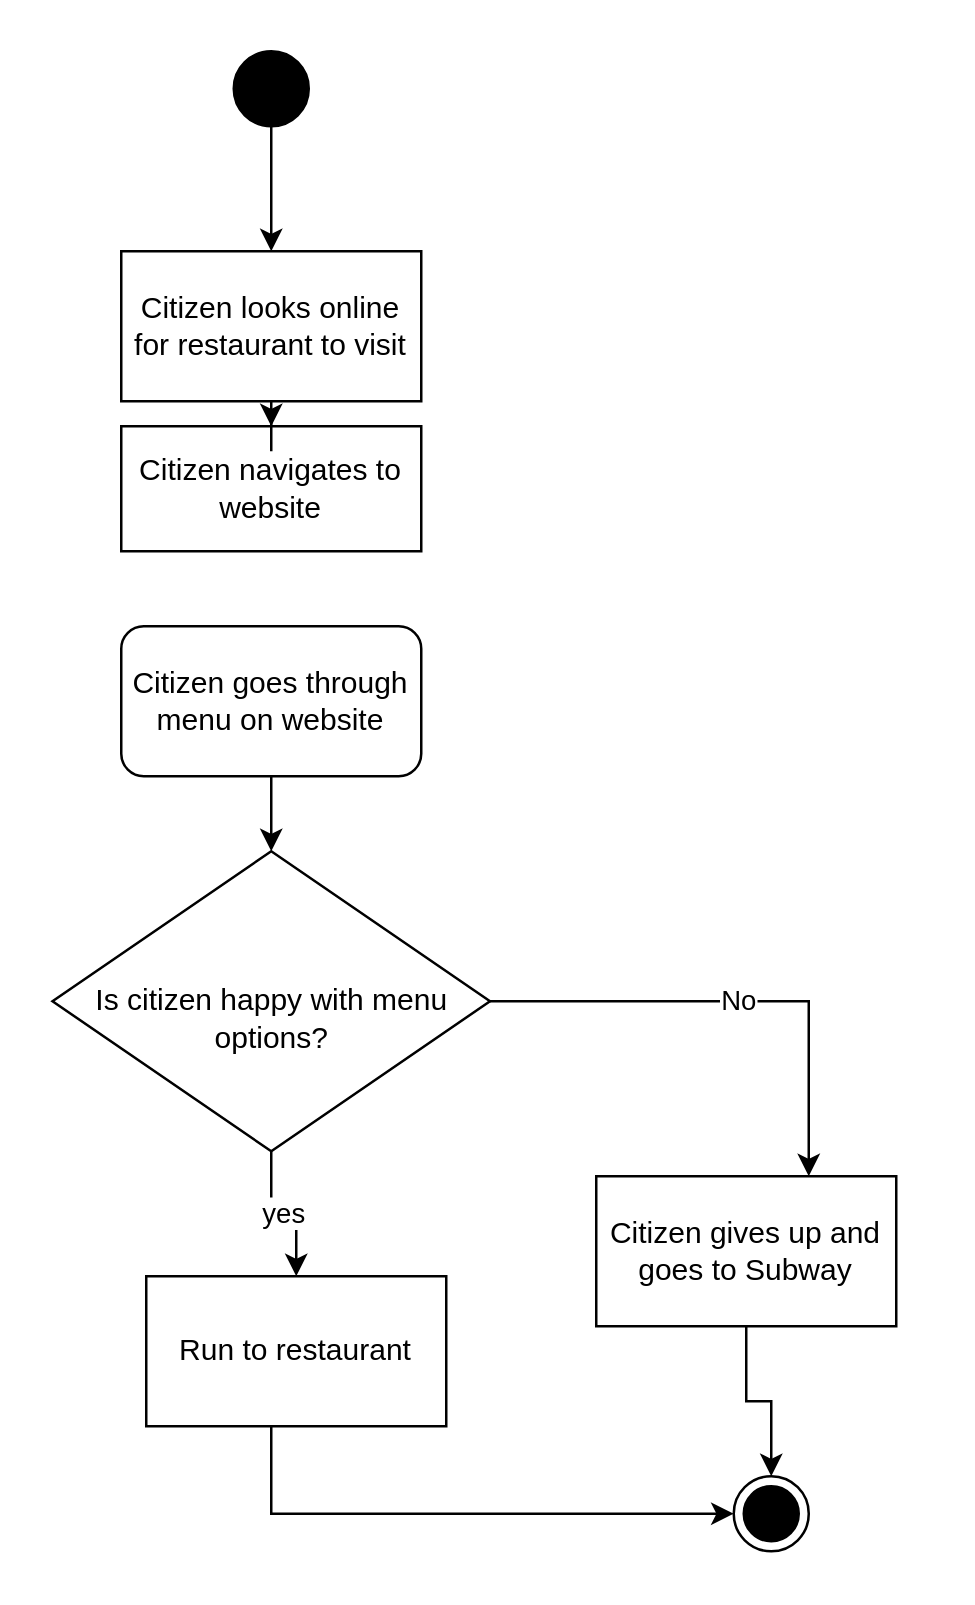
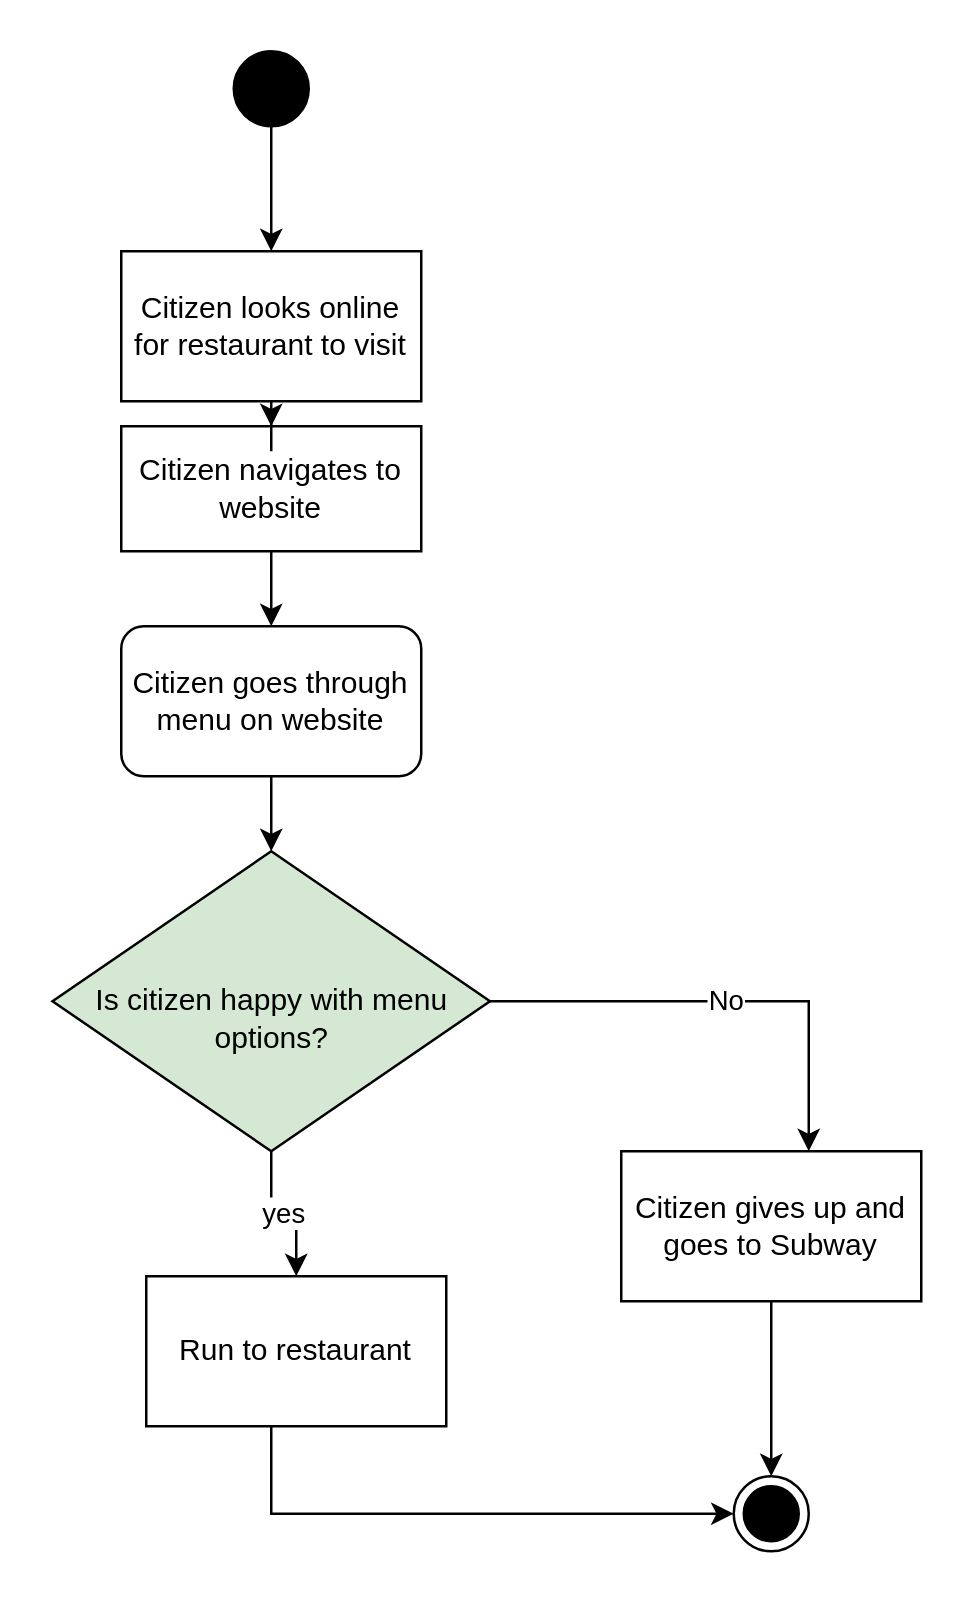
none -> (271, 597)
(271, 1001) -> (271, 1001)
(746, 1251) -> (771, 1226)
